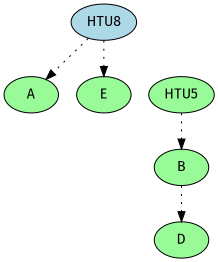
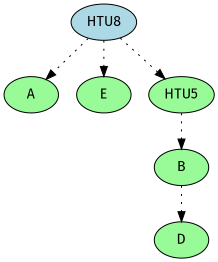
none -> (139, 55)
